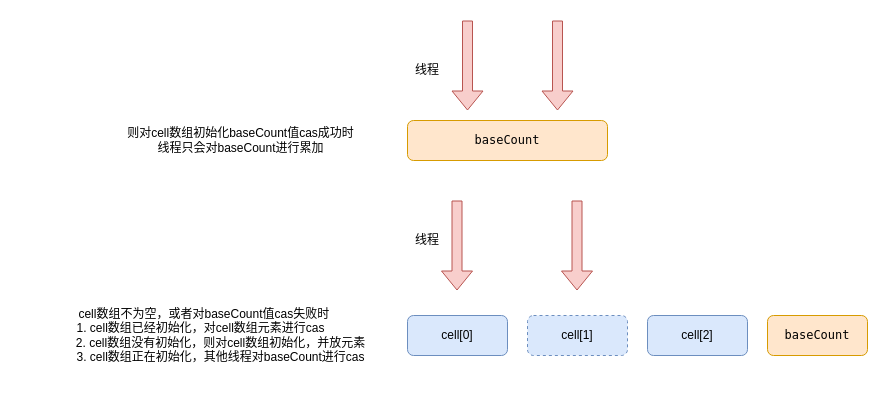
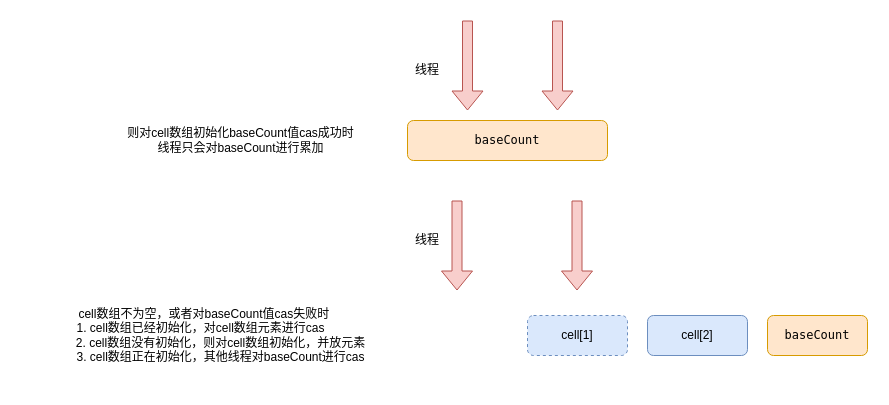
(458, 336) -> none
